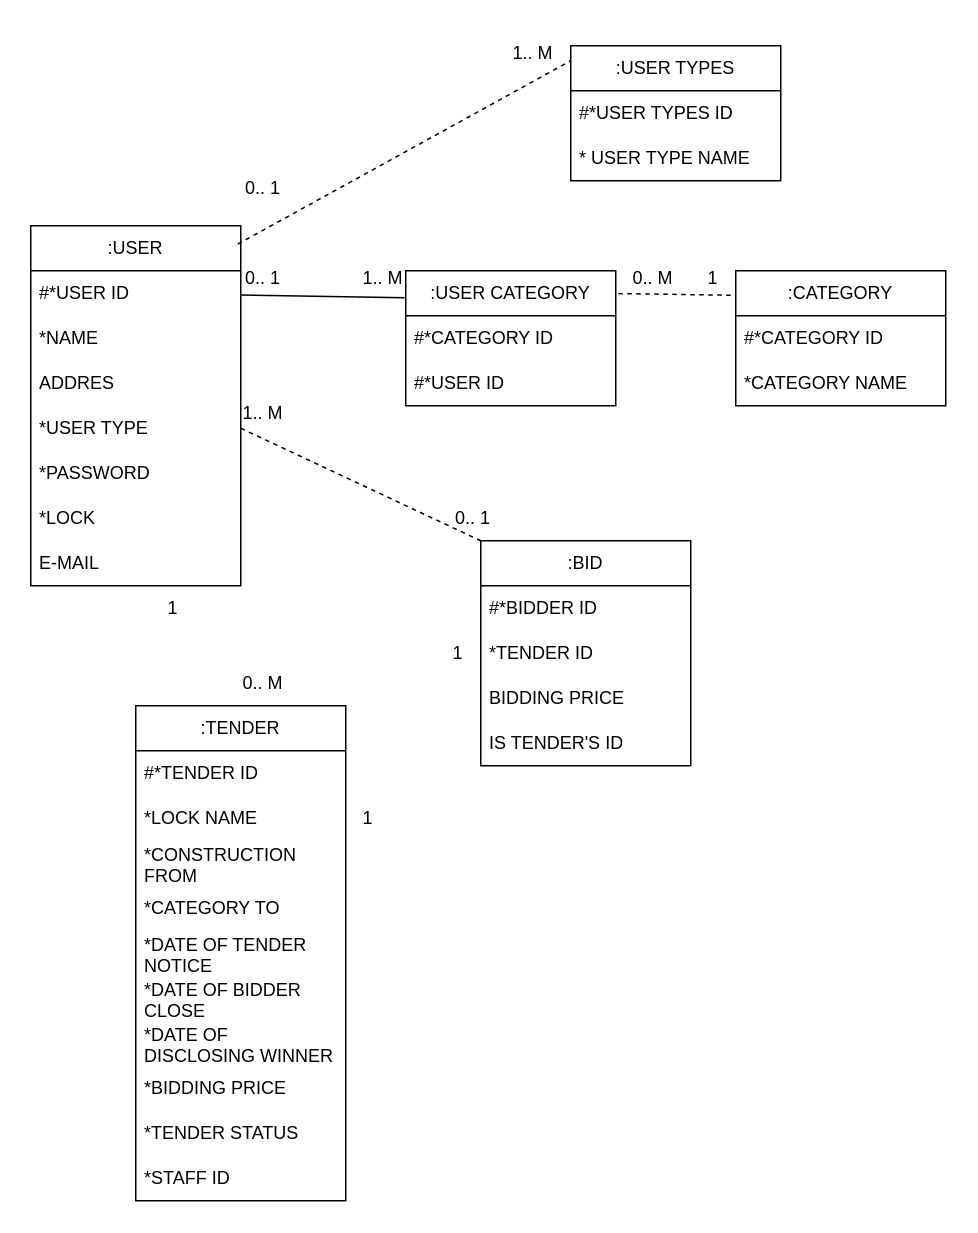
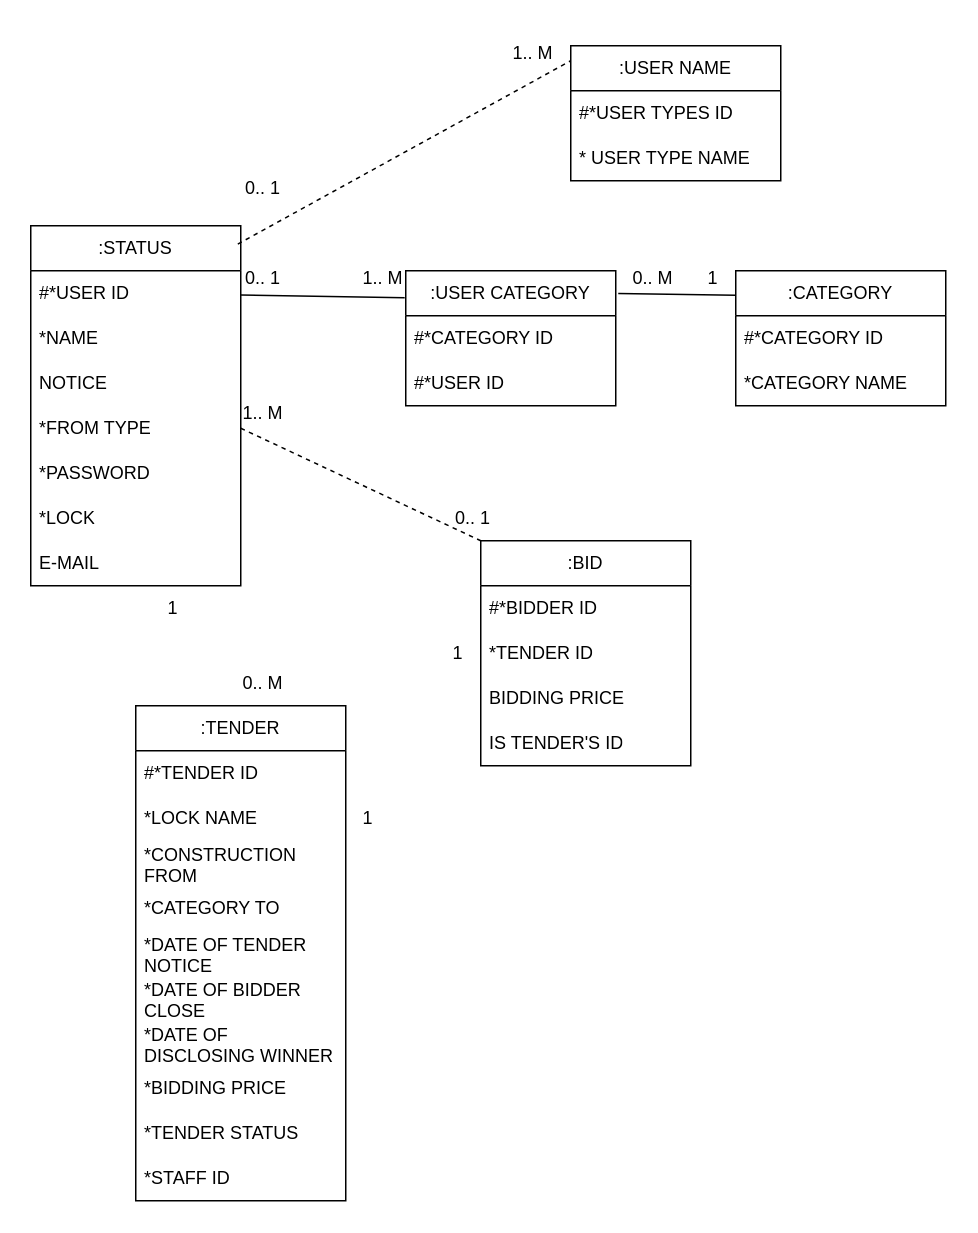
(676, 68) -> (676, 68)
(136, 248) -> (136, 248)
(679, 294) -> (679, 294)
(70, 383) -> (70, 383)
(88, 428) -> (88, 428)
